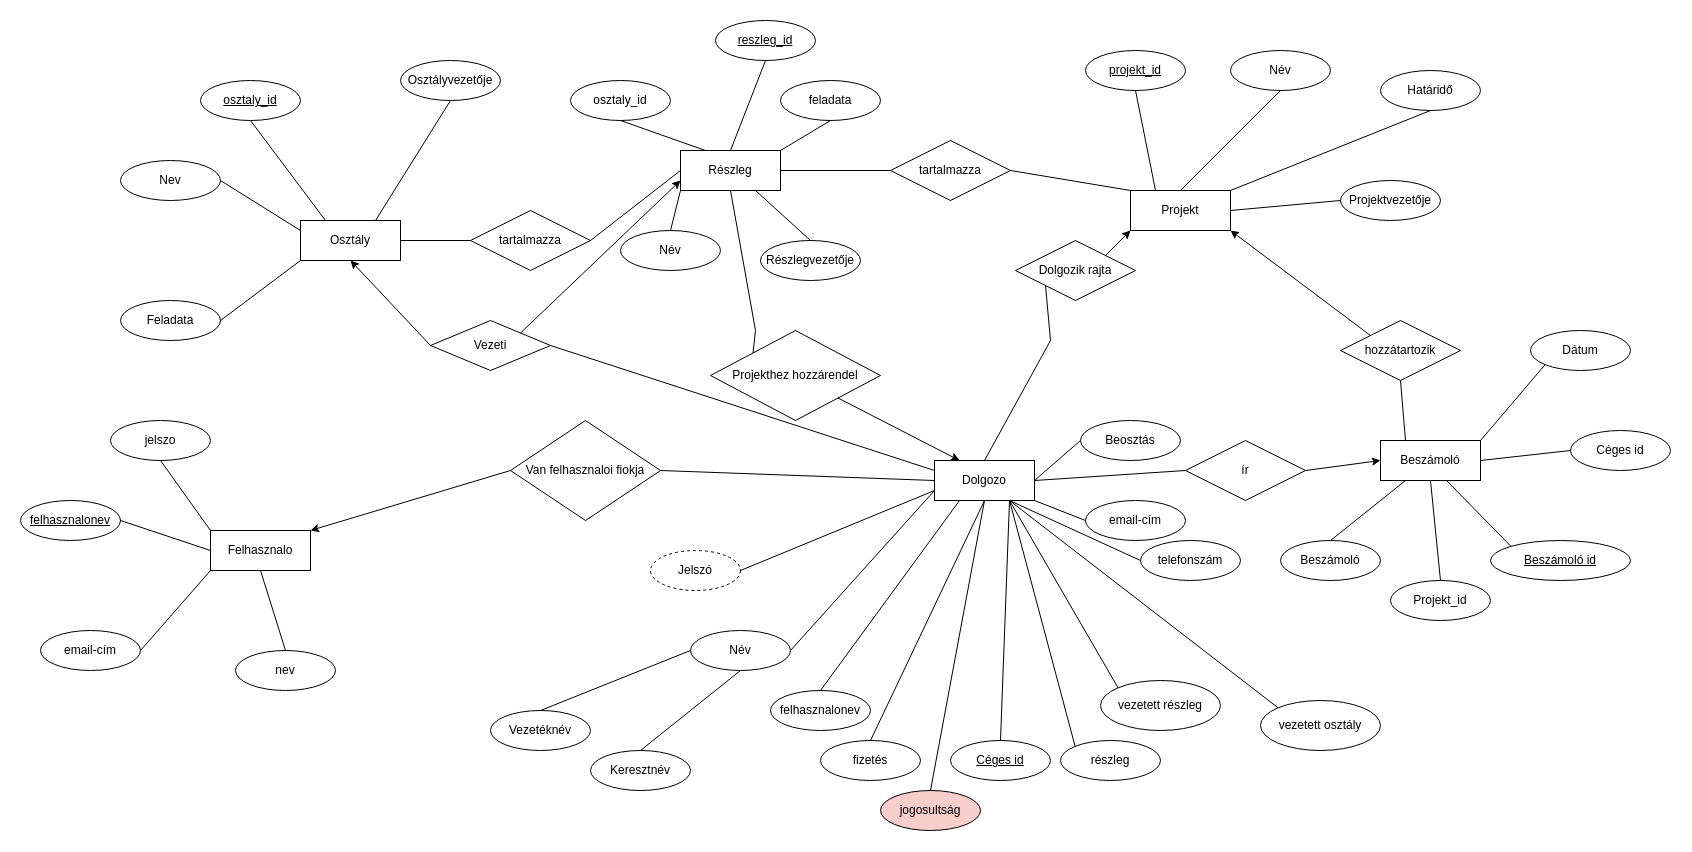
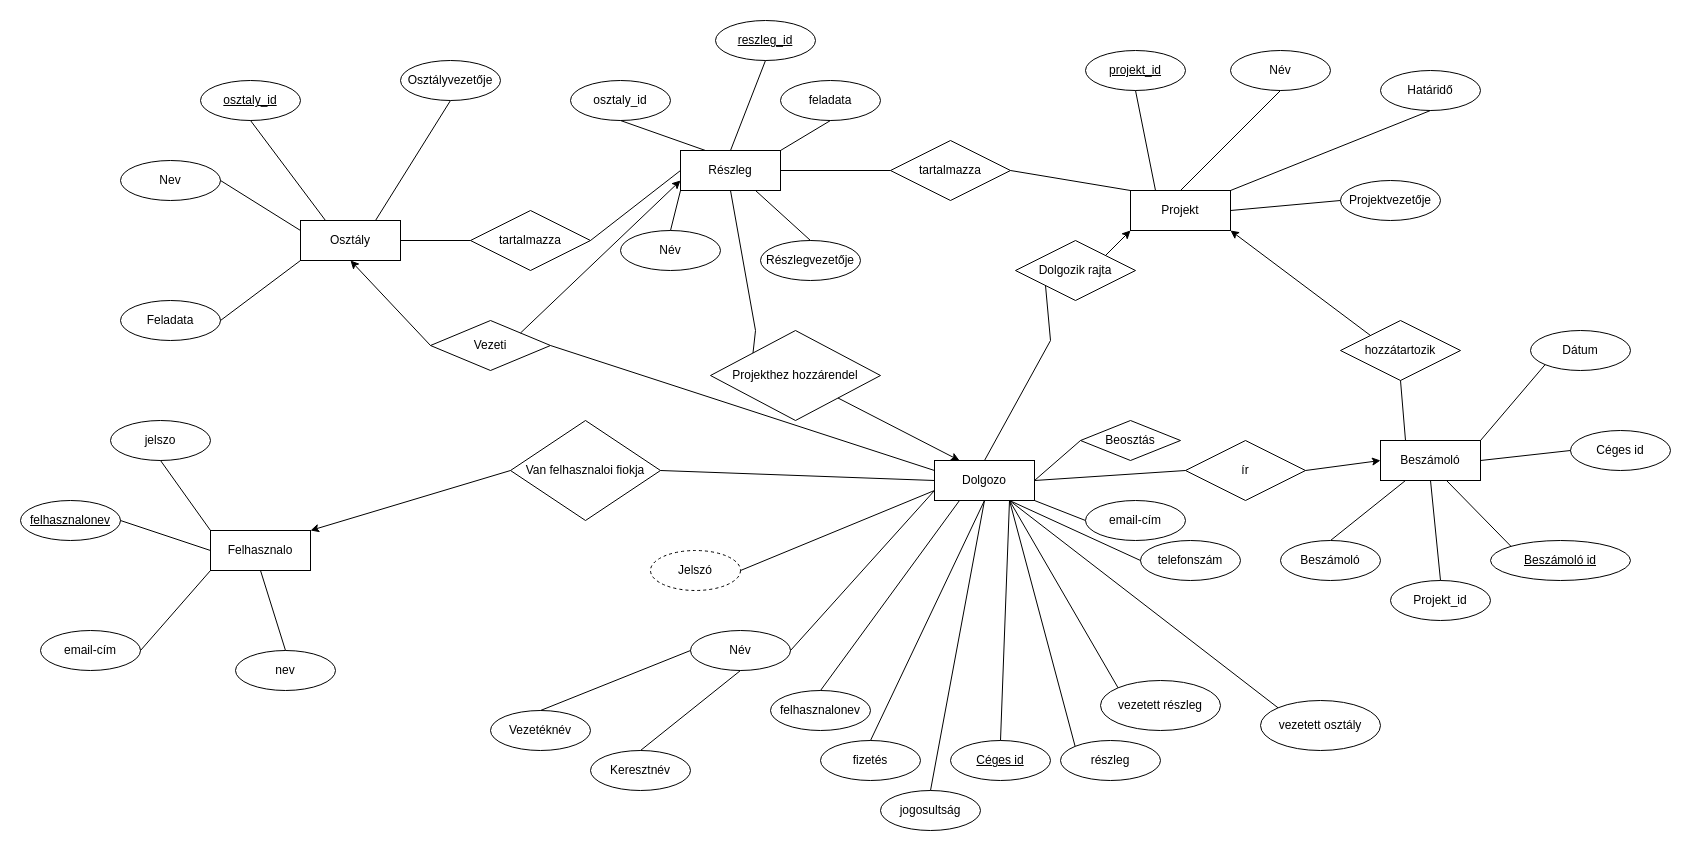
(1131, 441) -> (1131, 441)
(931, 811) -> (931, 811)
